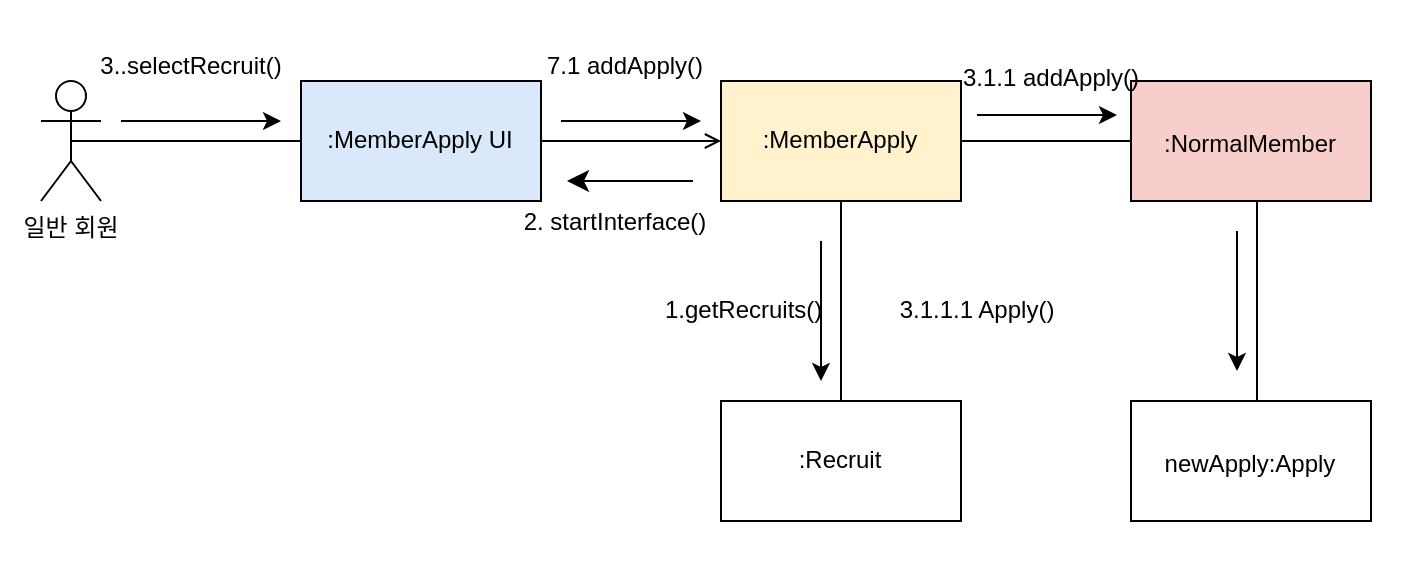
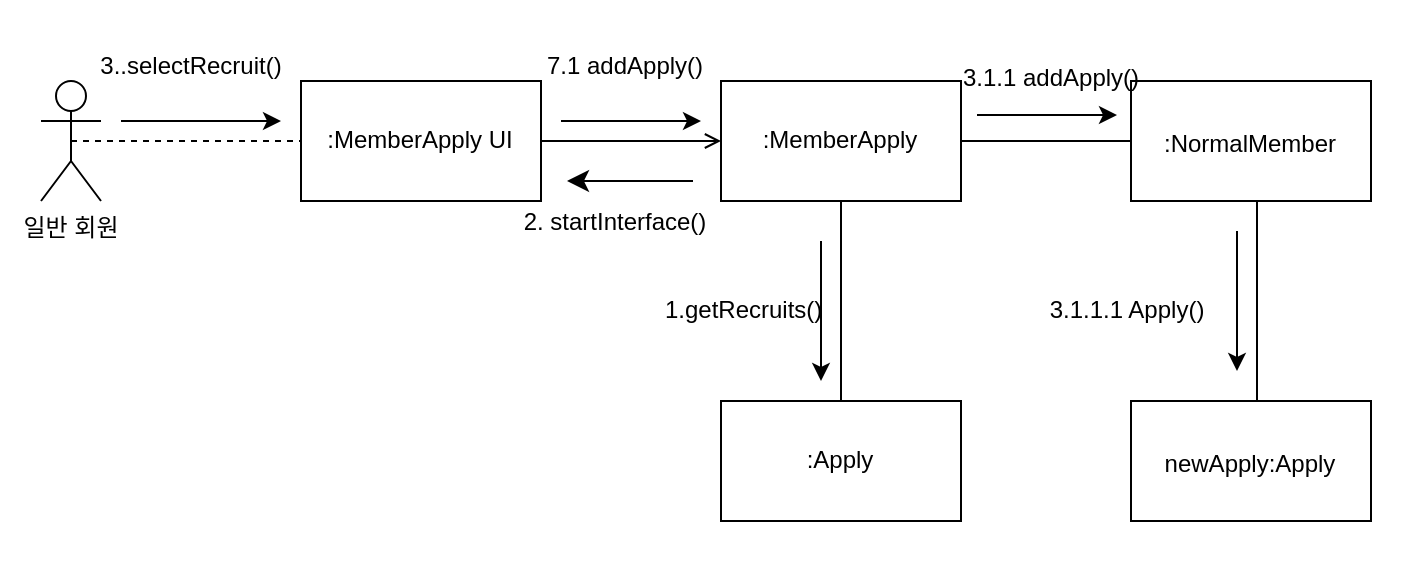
(195, 141) -> (195, 141)
(421, 141) -> (421, 141)
(841, 141) -> (841, 141)
(1251, 141) -> (1251, 141)
(977, 306) -> (1127, 306)
(841, 461) -> (841, 461)
